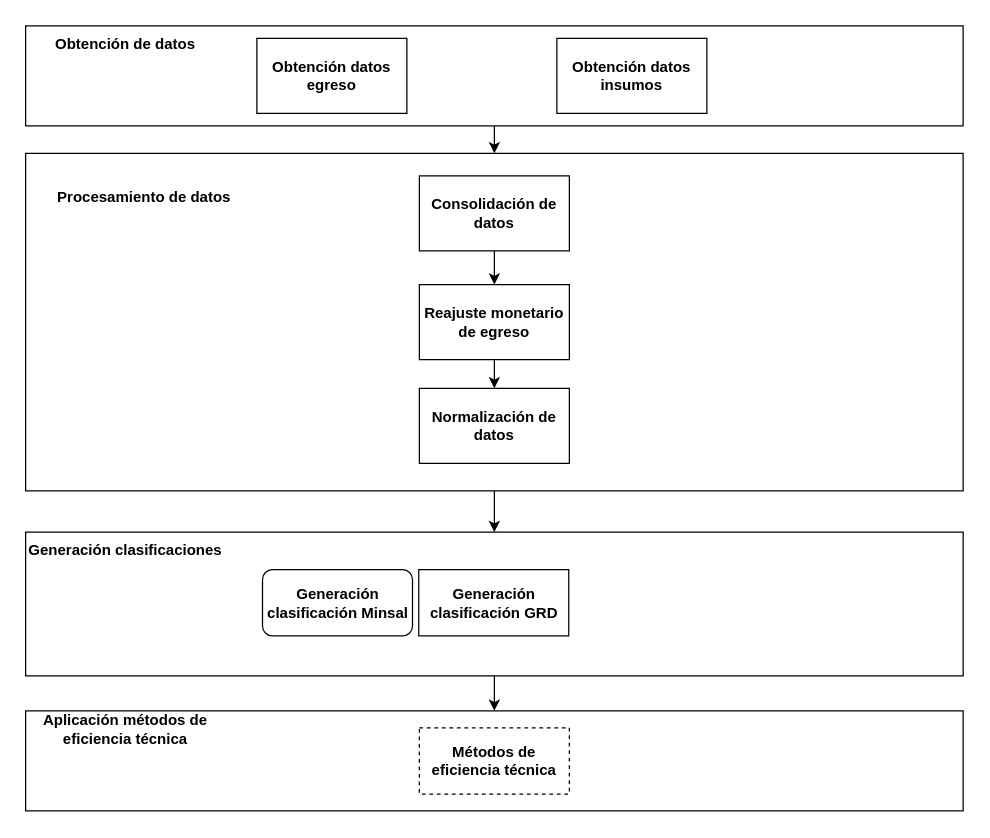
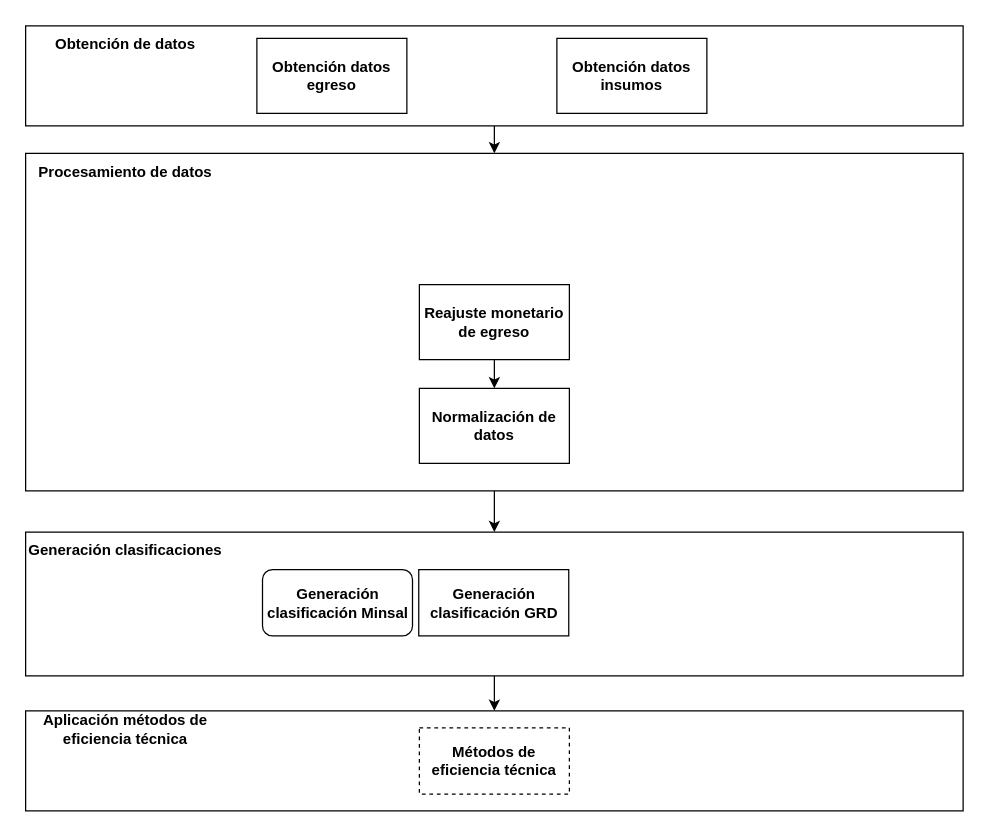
(144, 197) -> (126, 172)
(494, 213) -> none
(494, 272) -> none
